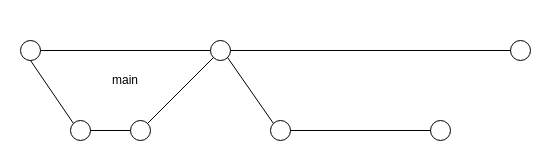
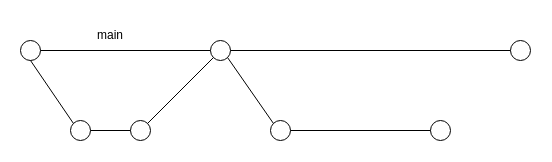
(126, 81) -> (111, 36)
